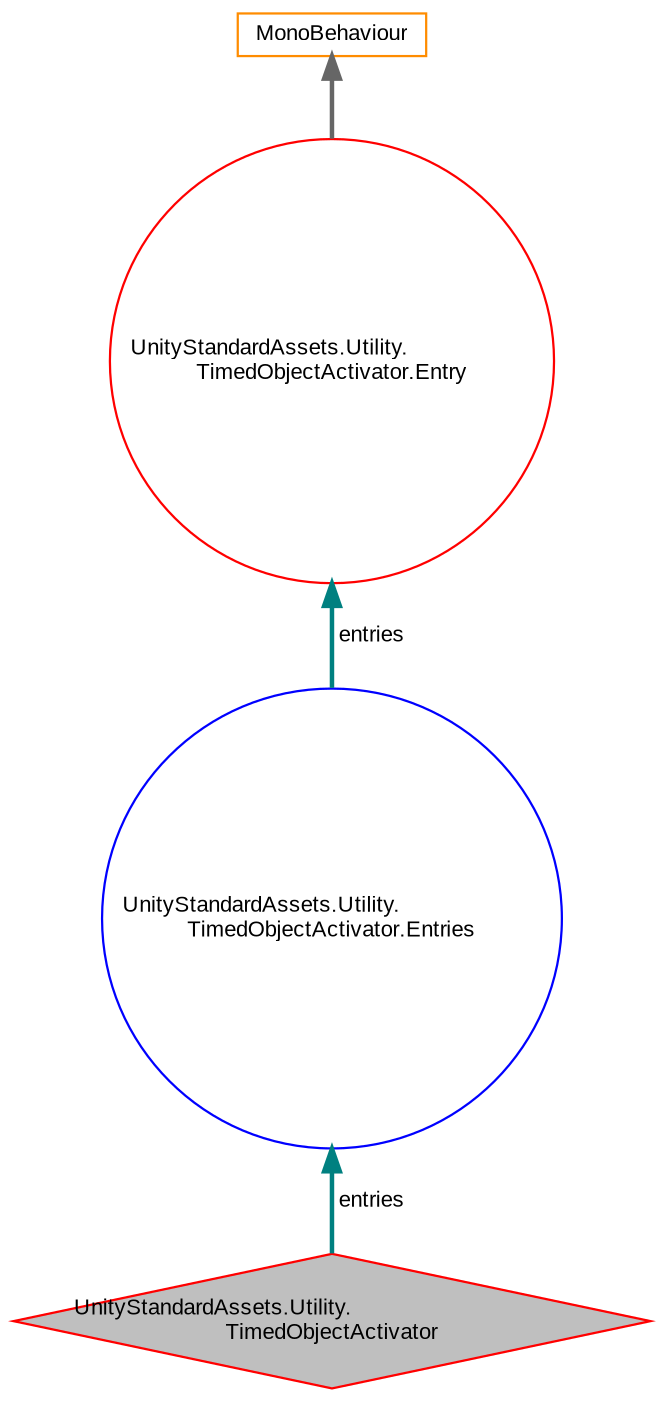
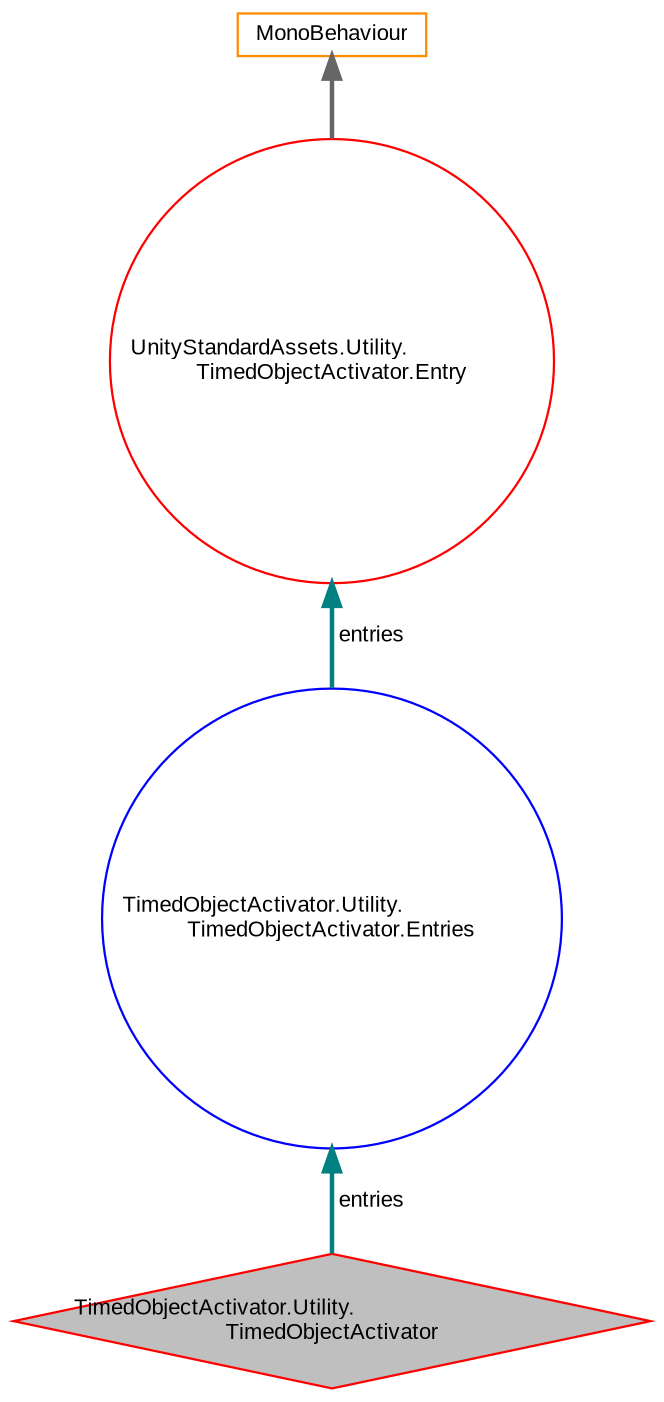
(332, 919) -> (332, 919)
(332, 1321) -> (332, 1321)
